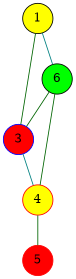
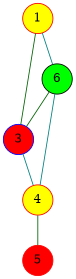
(38, 18) -> (38, 18)
(47, 139) -> (47, 139)
